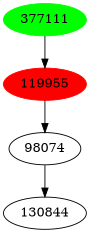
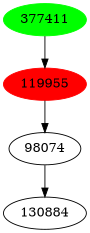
(45, 20) -> (45, 20)
(45, 213) -> (45, 213)
